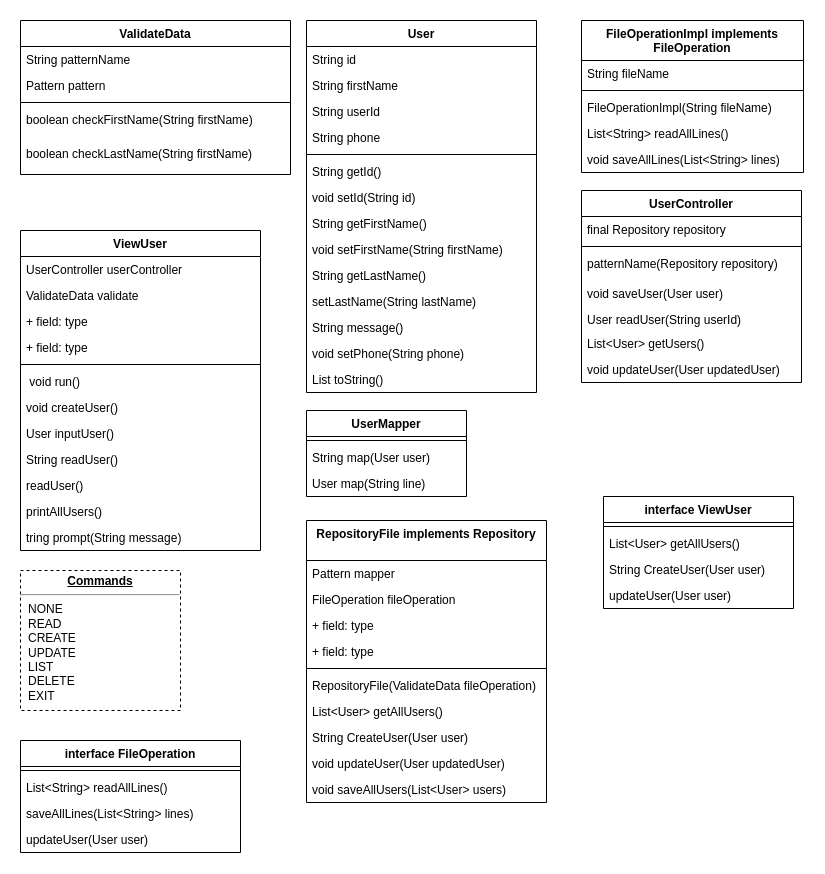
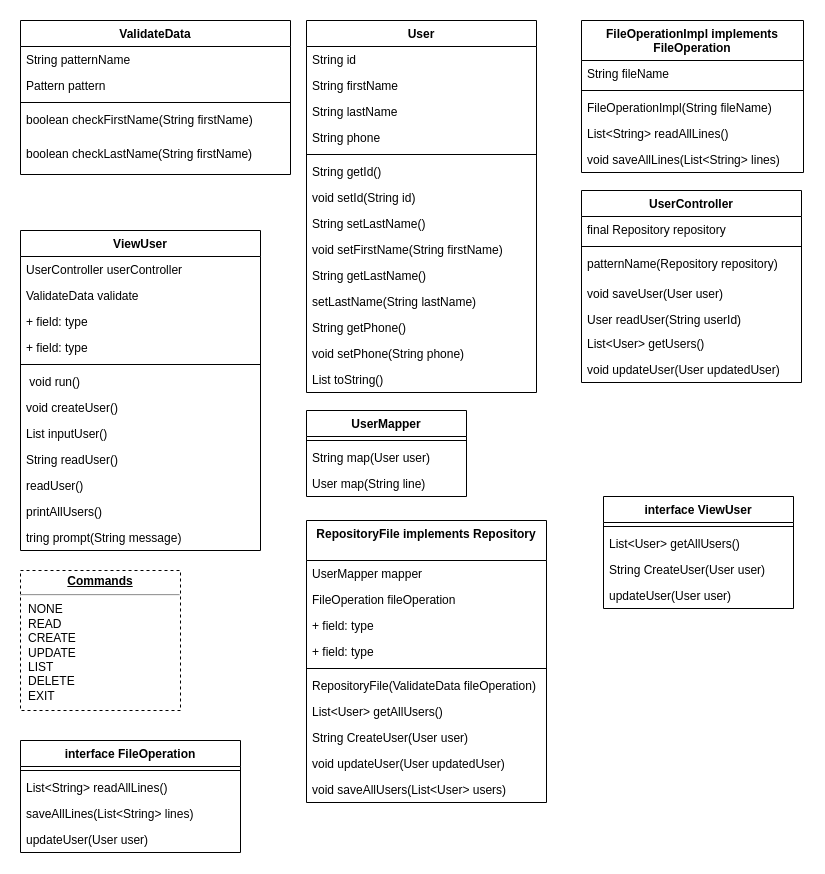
(353, 112) -> (358, 112)
(378, 224) -> (376, 224)
(363, 328) -> (366, 328)
(77, 434) -> (75, 434)
(357, 574) -> (368, 574)
